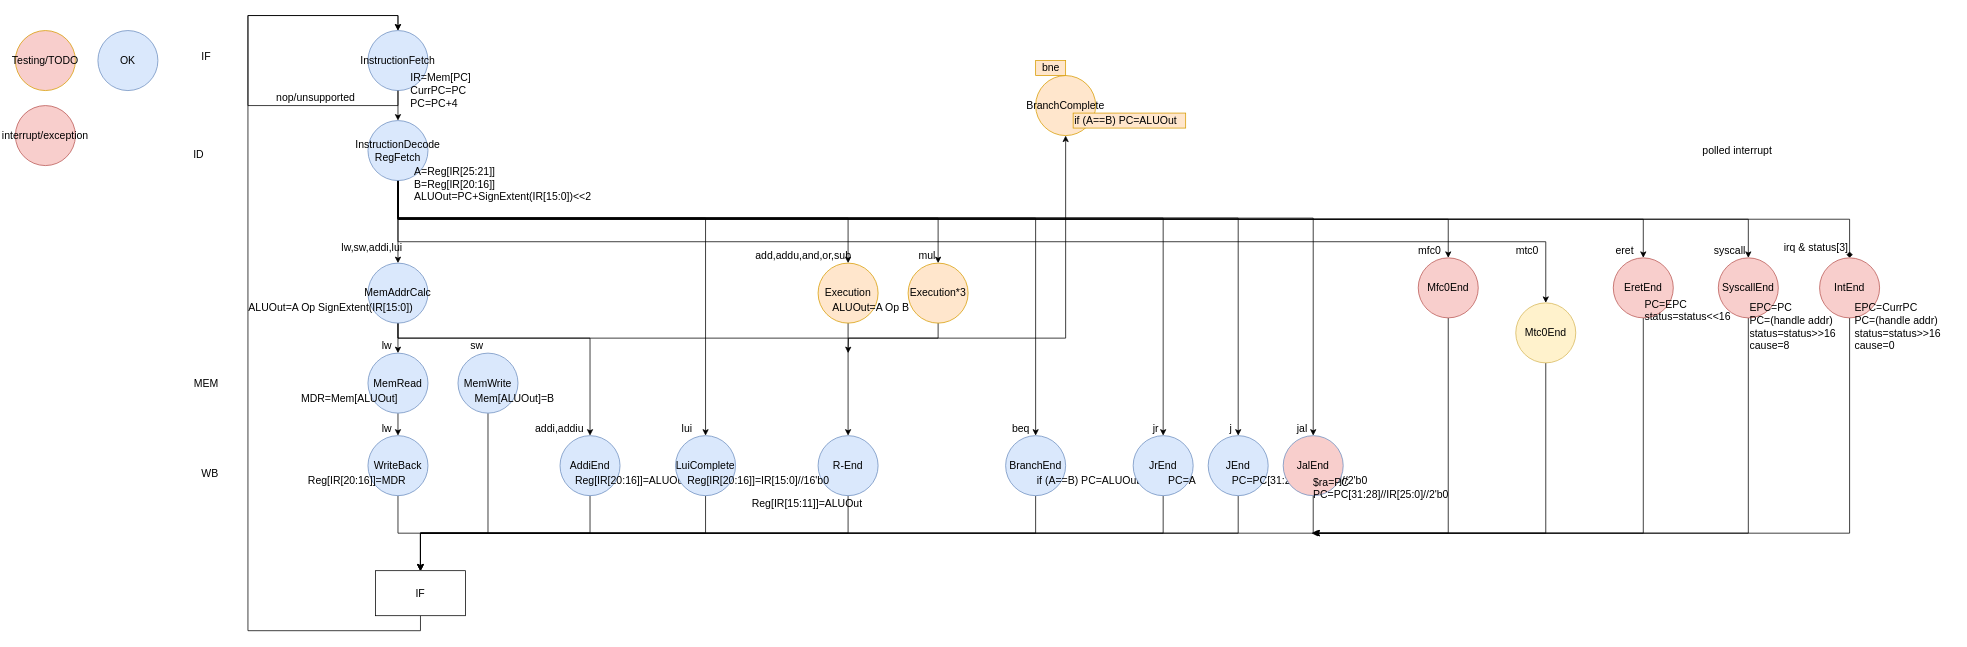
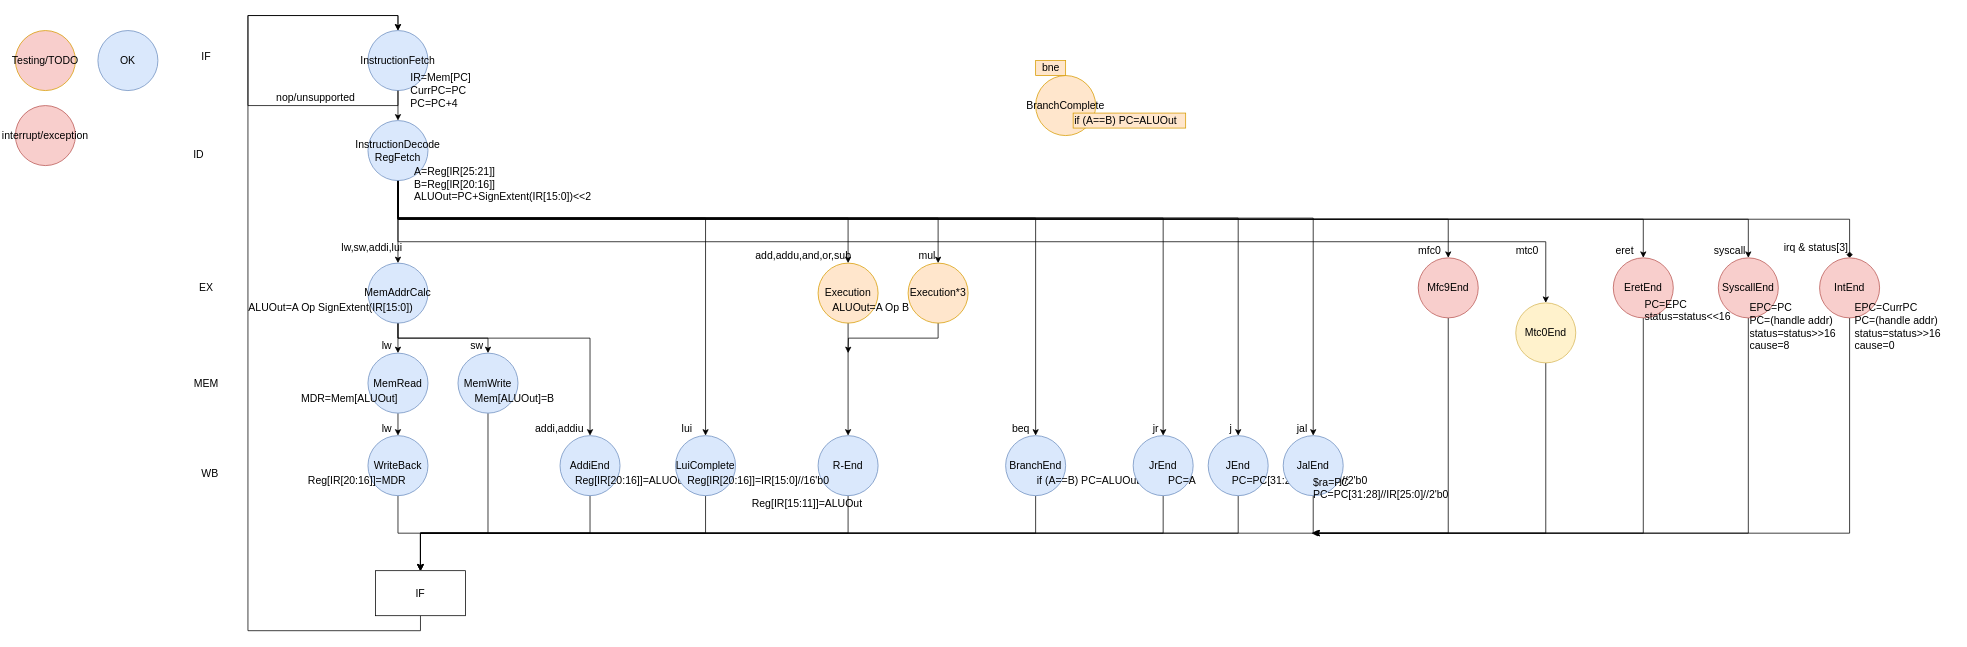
(1737, 150) -> none
(1065, 243) -> (488, 346)
none -> (206, 288)
(1448, 288) -> (1448, 288)
(1313, 465) -> (1313, 465)
